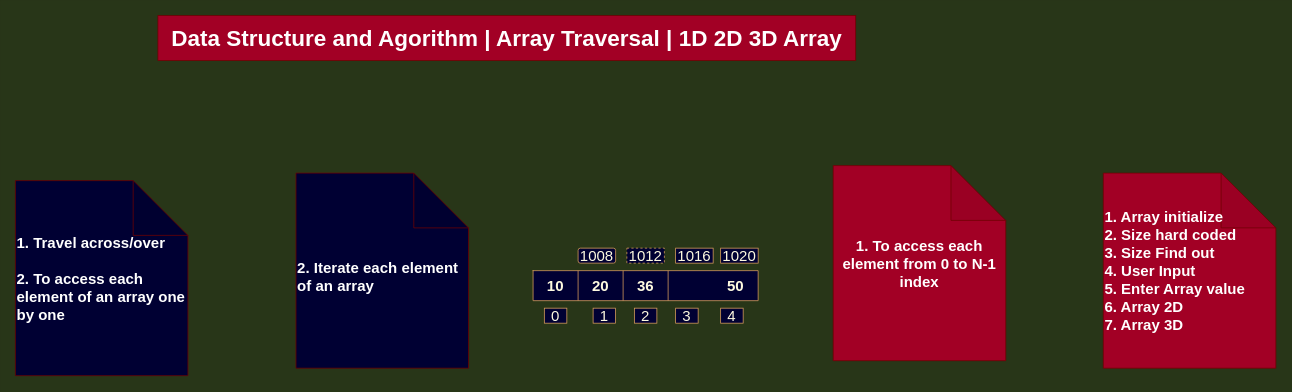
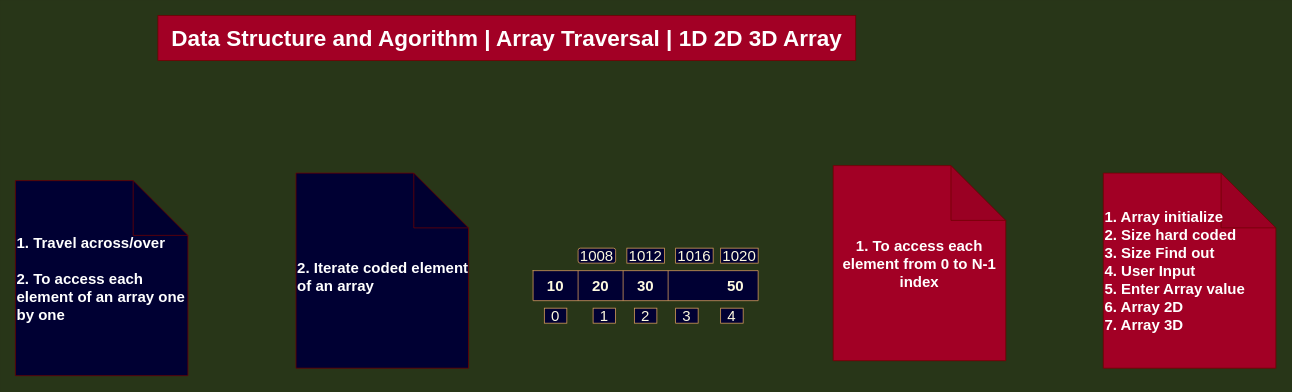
(645, 255) -> (645, 255)
(376, 270) -> (379, 270)
(645, 285) -> (645, 285)
